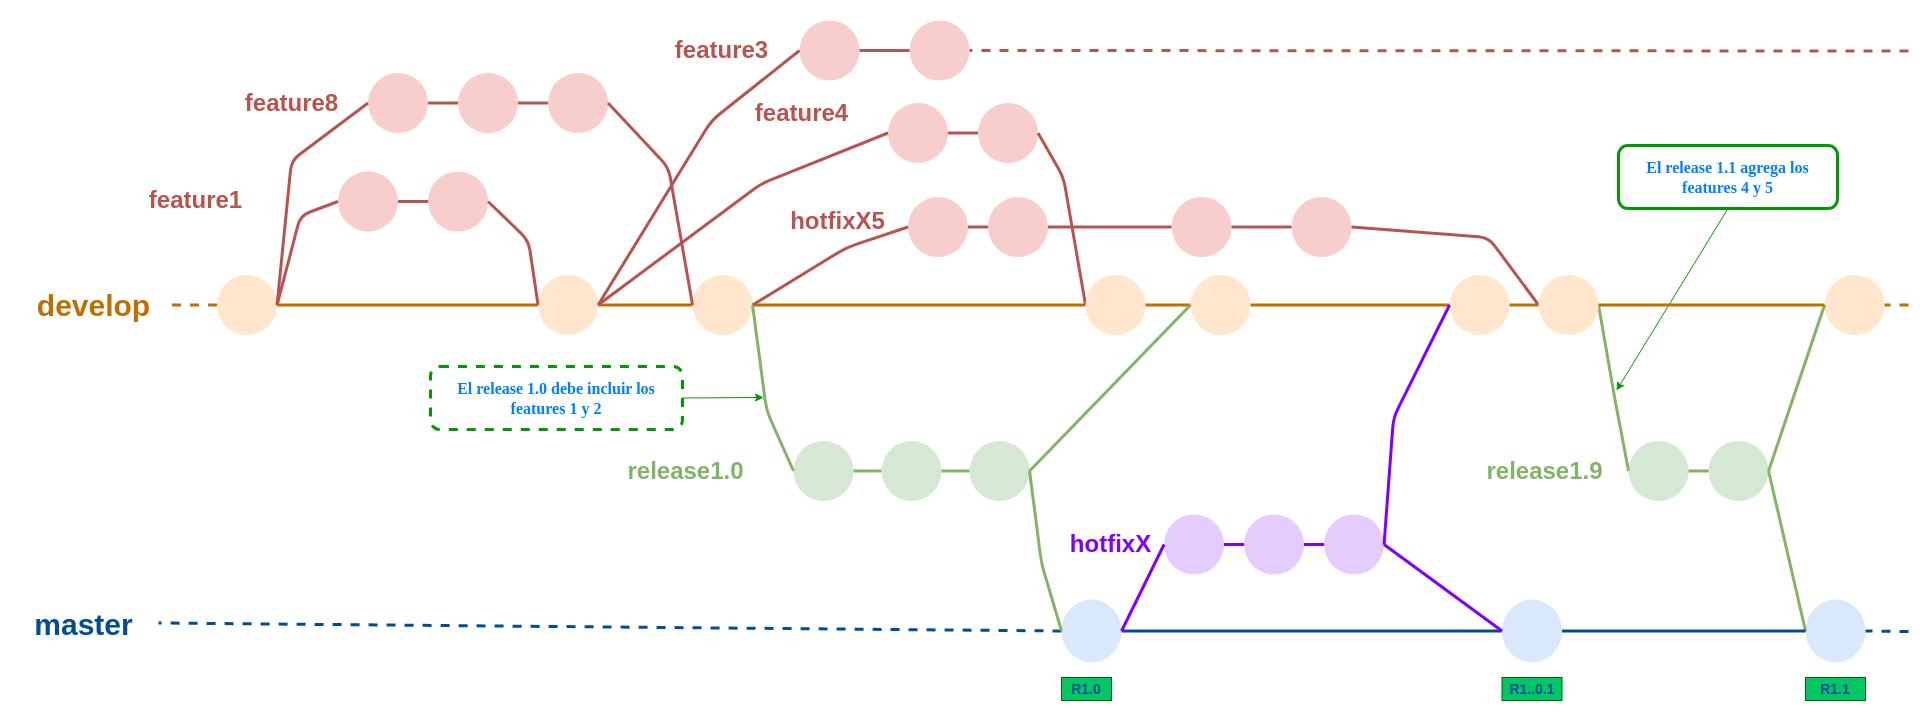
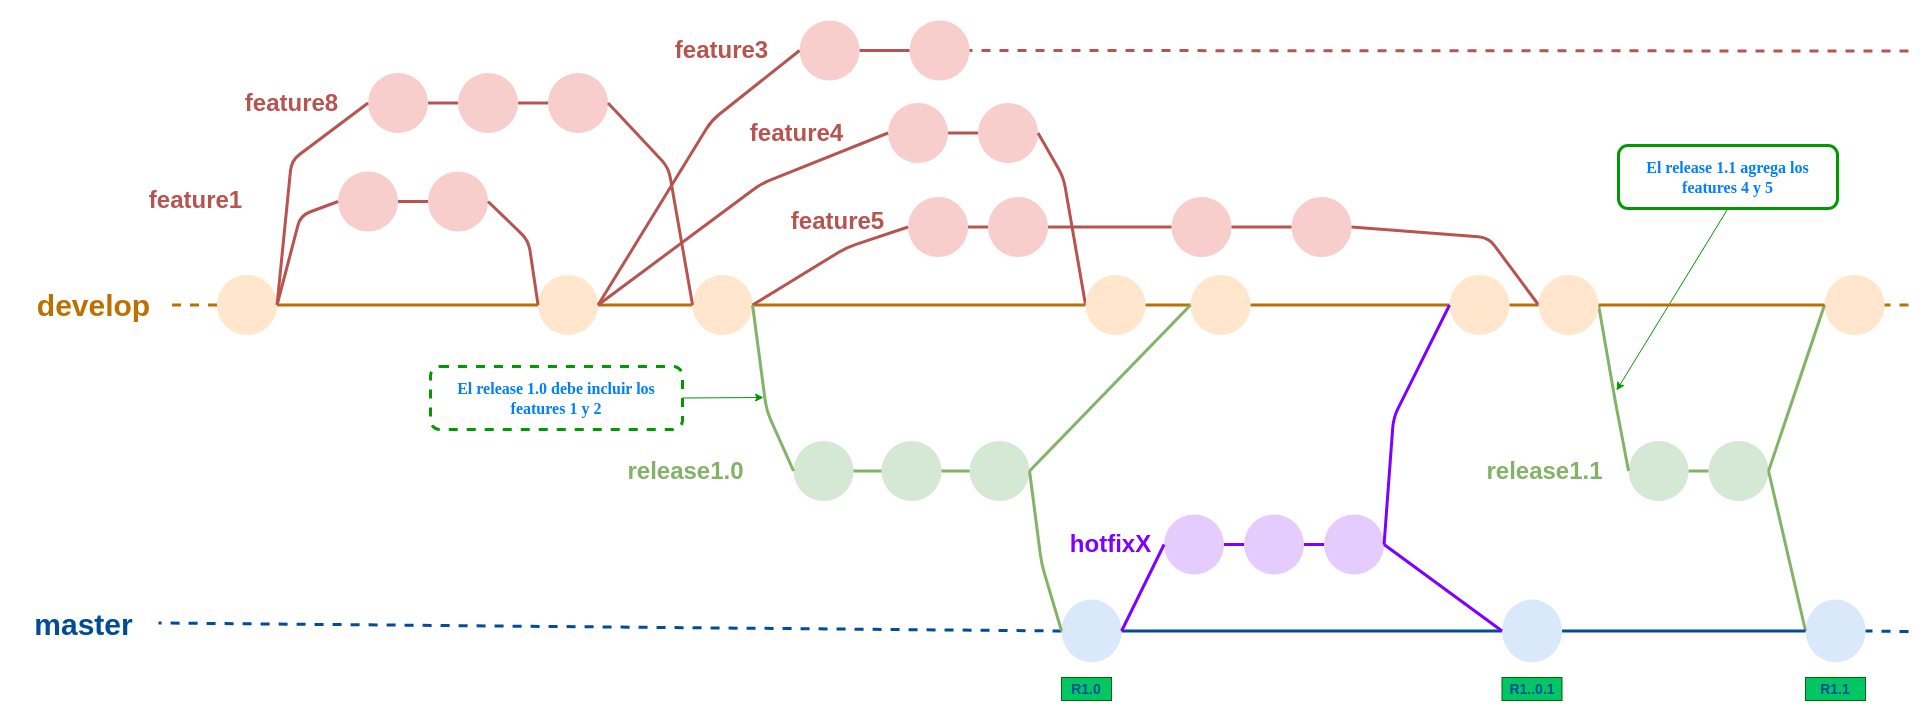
(802, 113) -> (797, 133)
(838, 222) -> (838, 222)
(1545, 472) -> (1545, 472)
